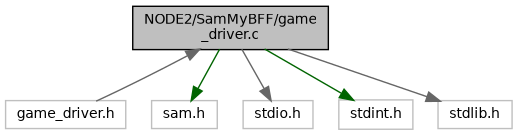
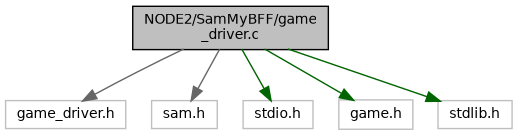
(209, 69) -> (209, 69)
(253, 69) -> (253, 69)
(357, 73) -> (357, 73)
(142, 79) -> (139, 71)
(376, 115) -> (376, 115)
